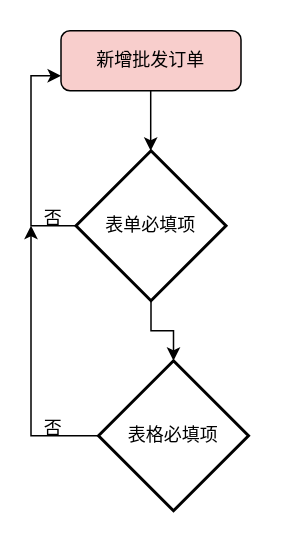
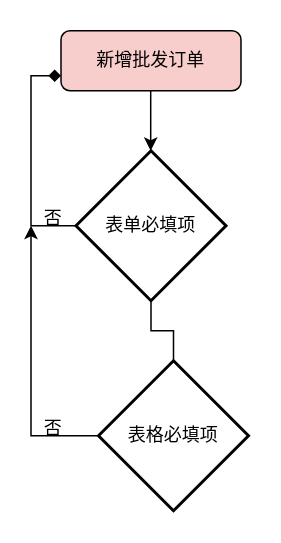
(49, 76) -> (48, 76)
(173, 349) -> (173, 353)
